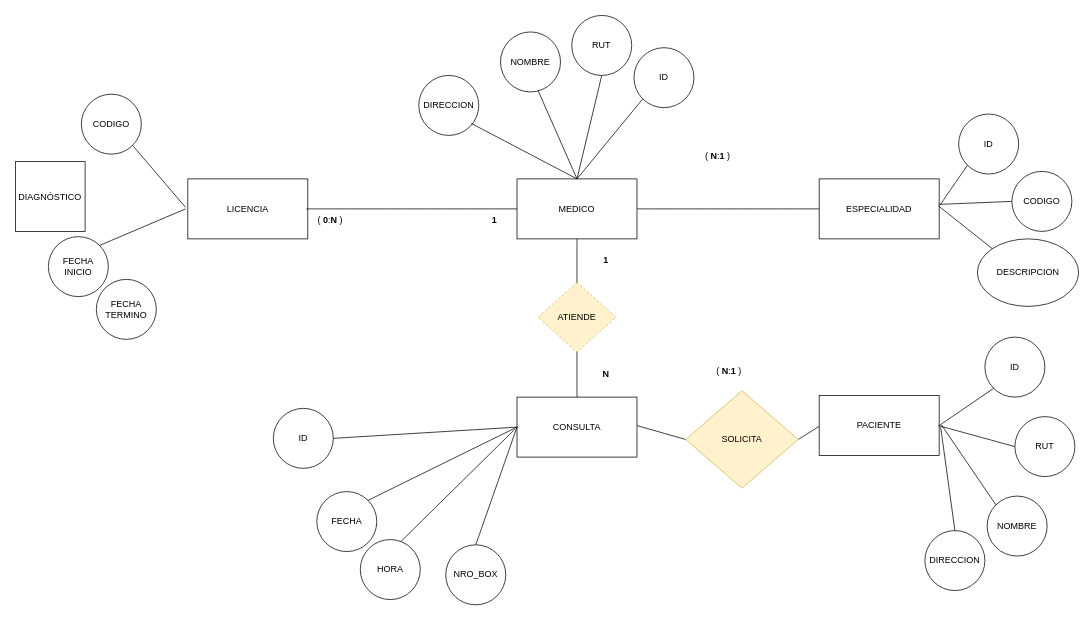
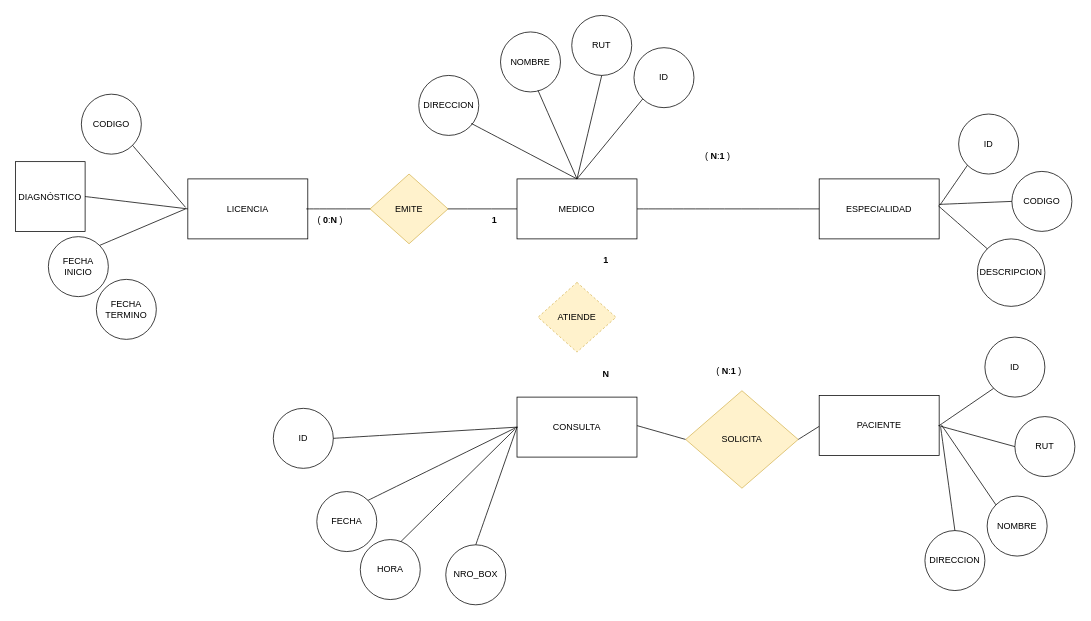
none -> (137, 203)
none -> (409, 209)
(1028, 273) -> (1011, 273)
(577, 374) -> none
